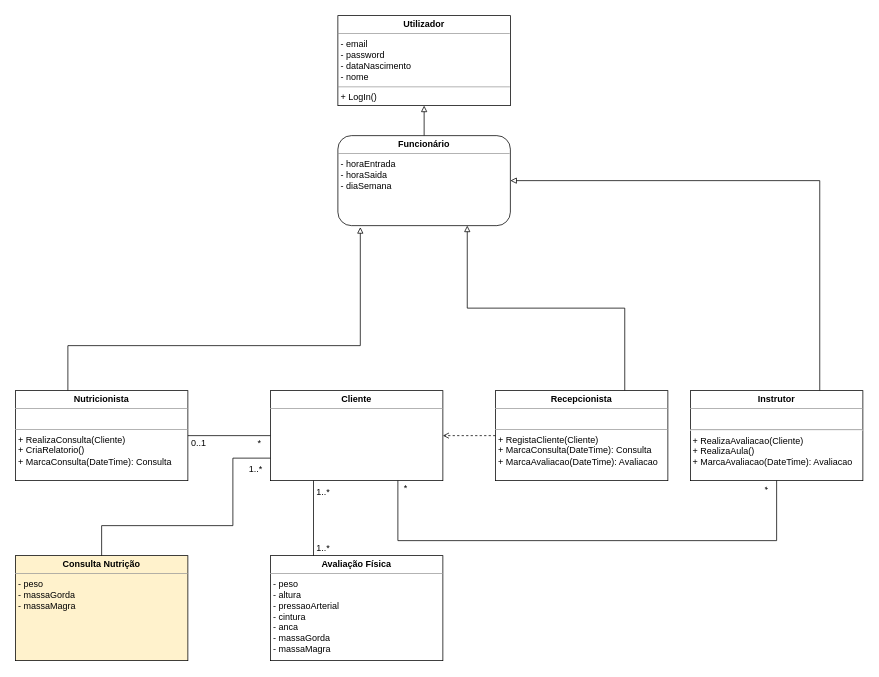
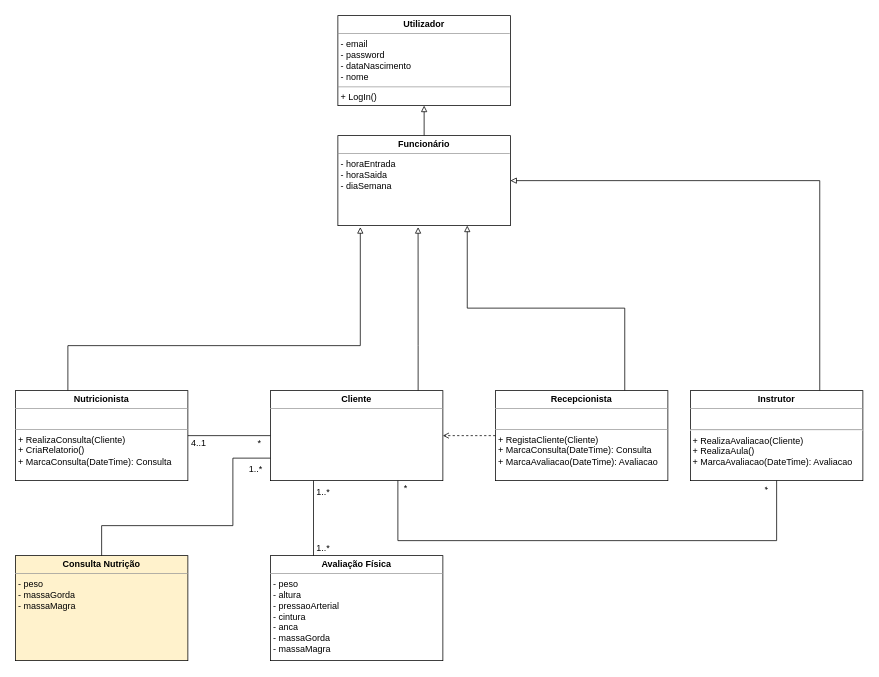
(424, 180) -> (424, 180)
none -> (418, 312)
(199, 443) -> (199, 443)
